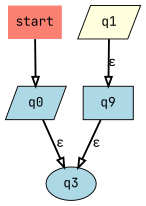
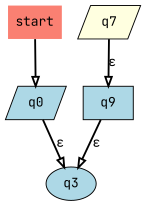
(109, 22) -> (109, 22)
